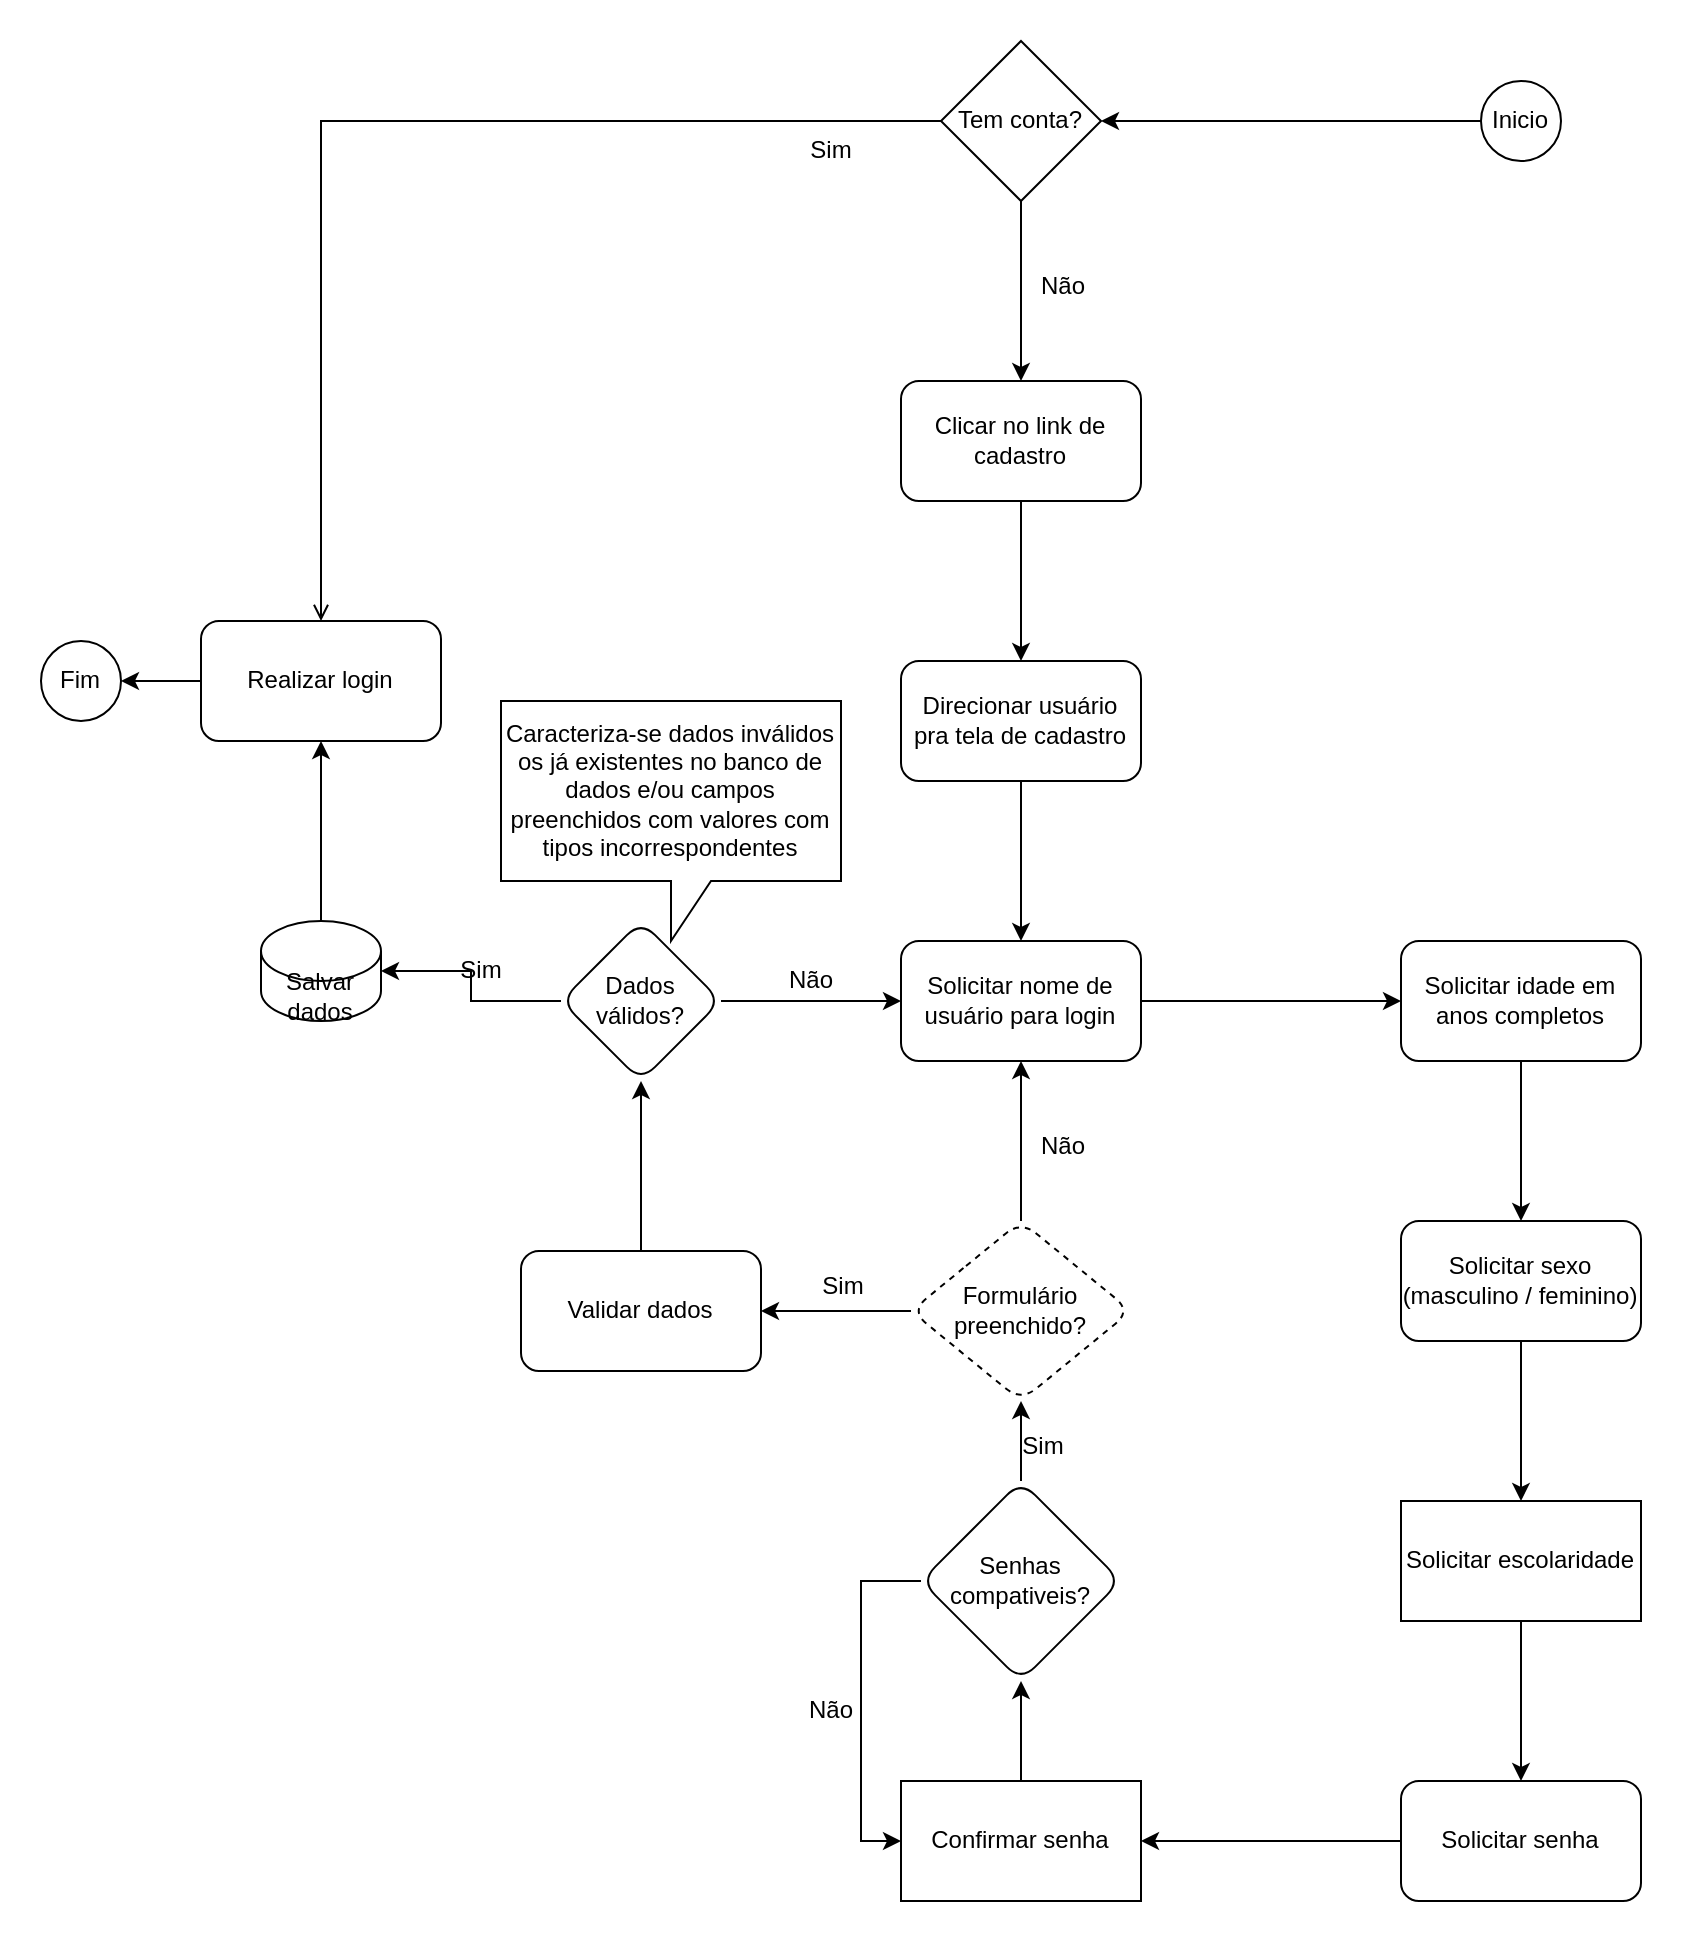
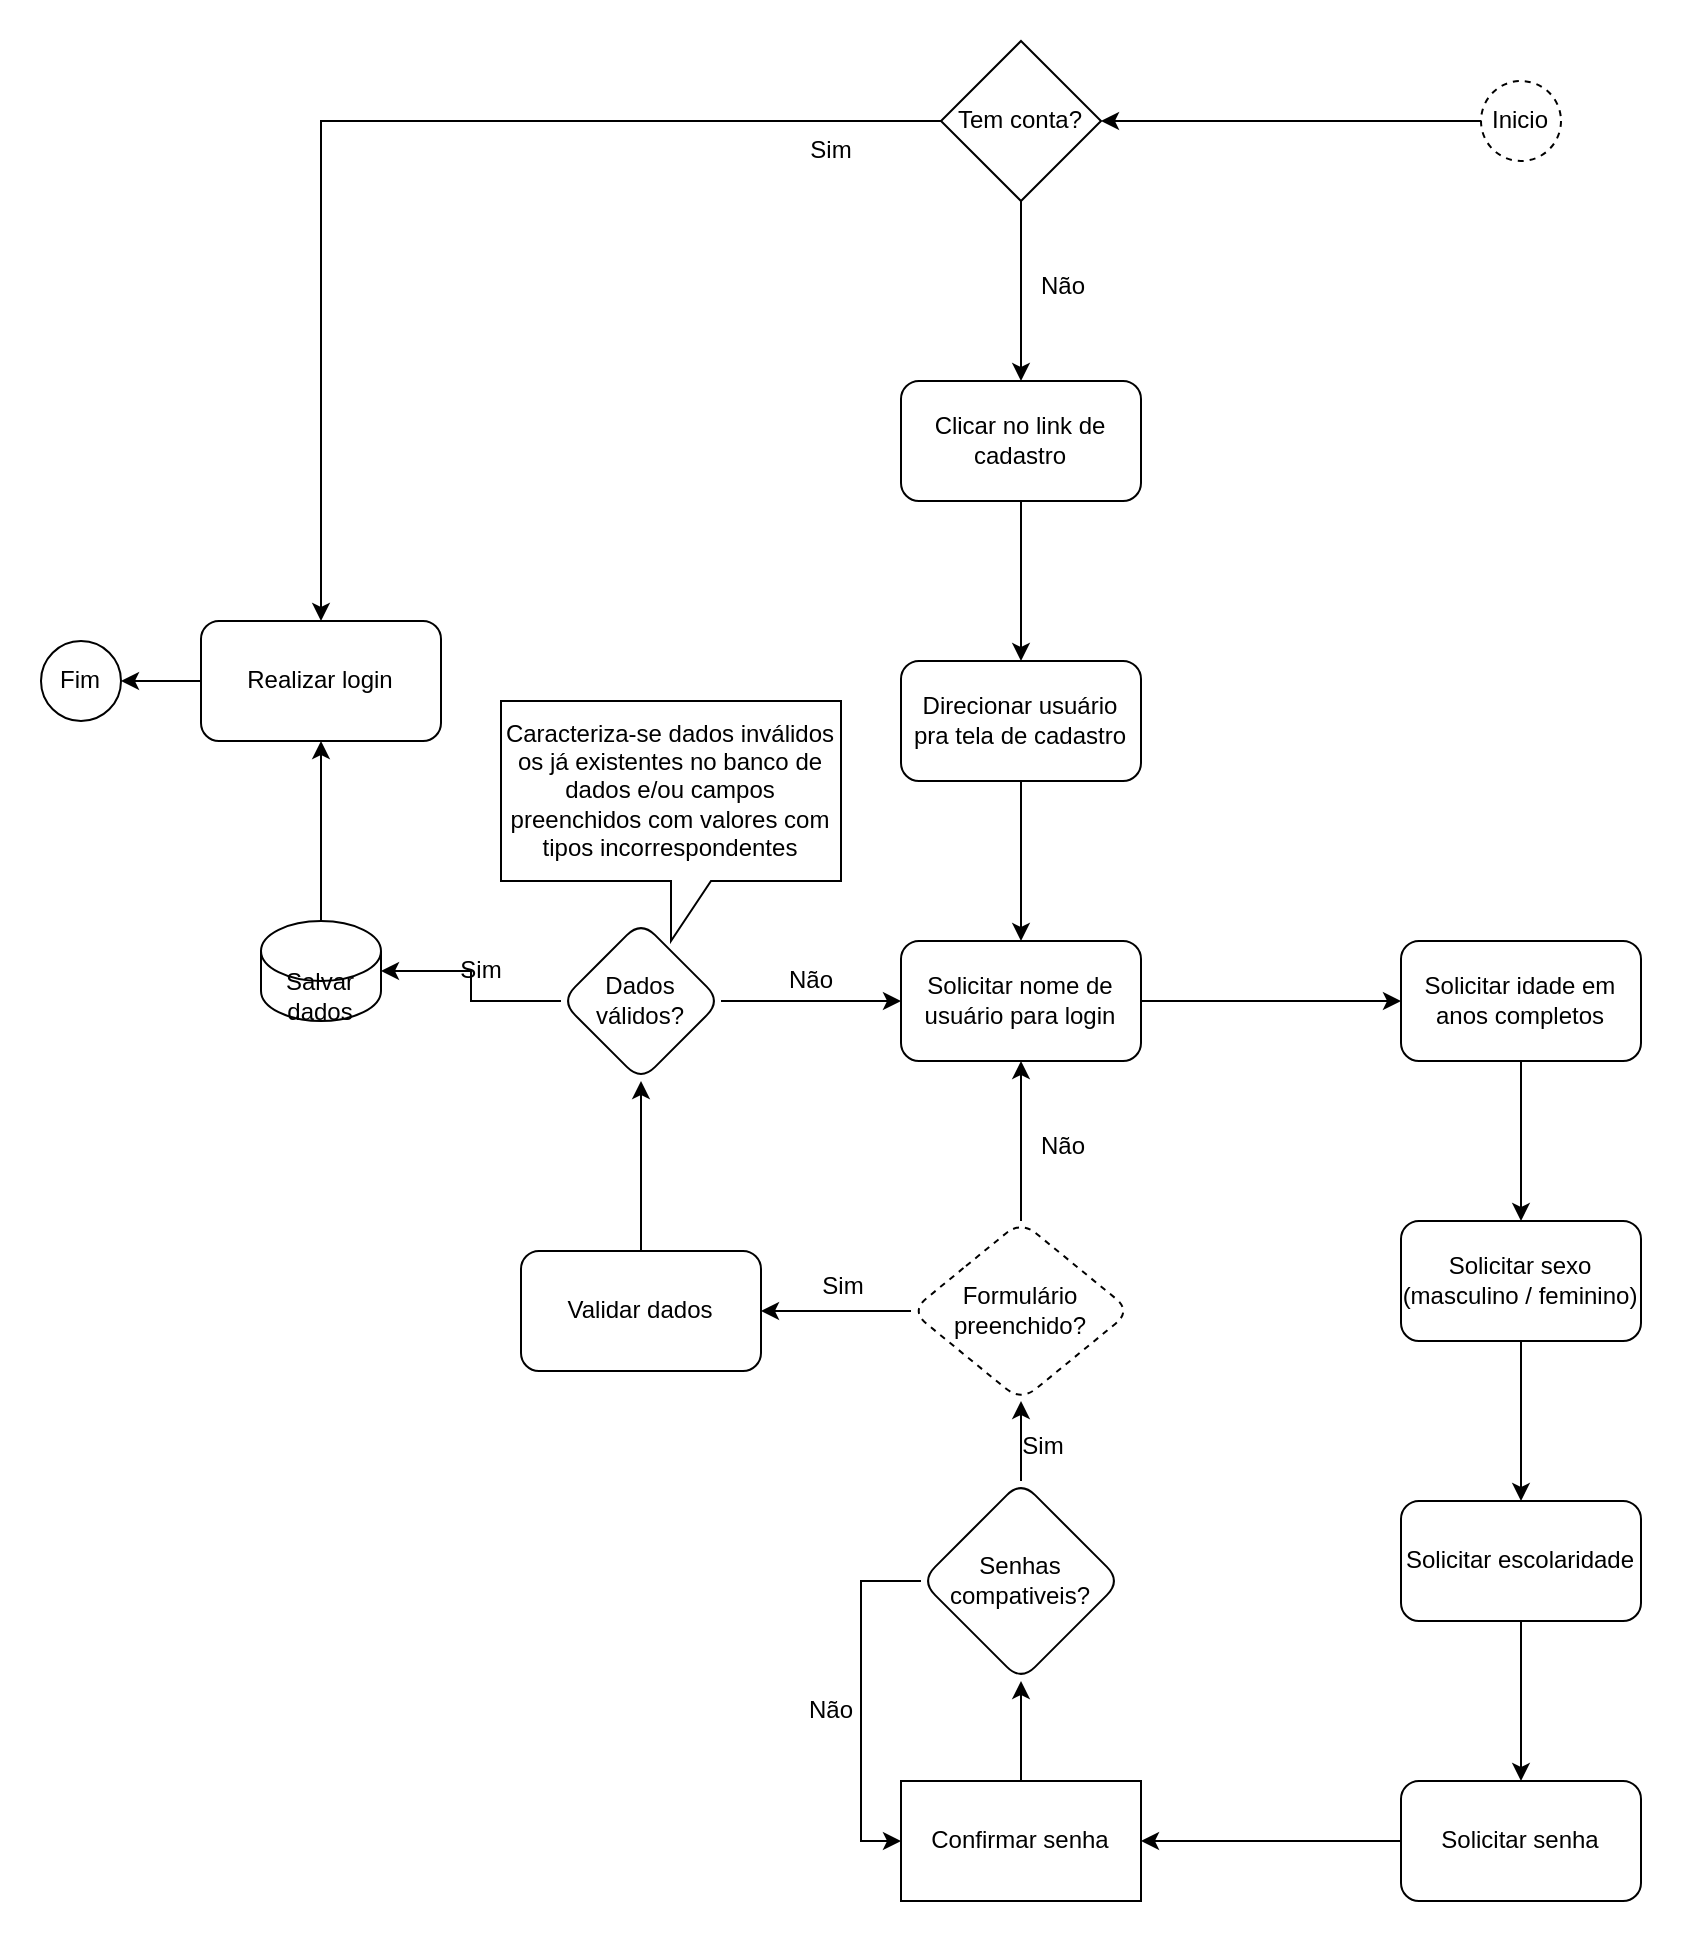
(1521, 121) -> (1521, 121)
(321, 609) -> (321, 606)
(1521, 1561) -> (1521, 1561)
